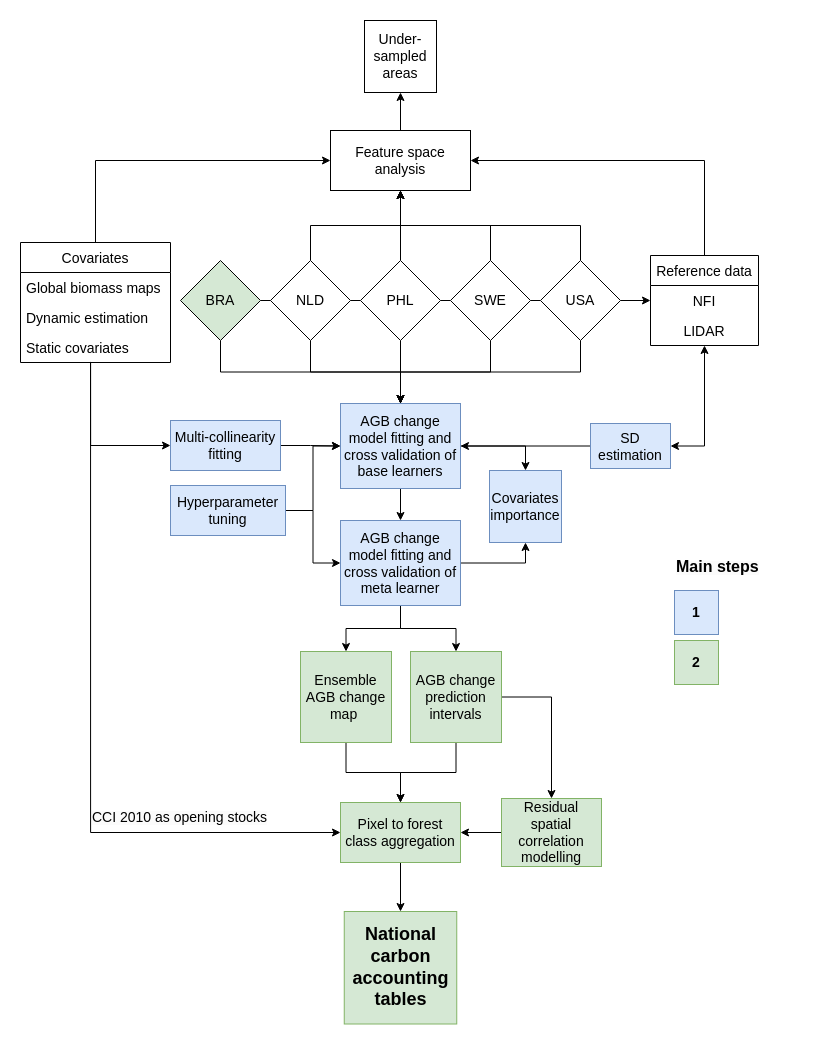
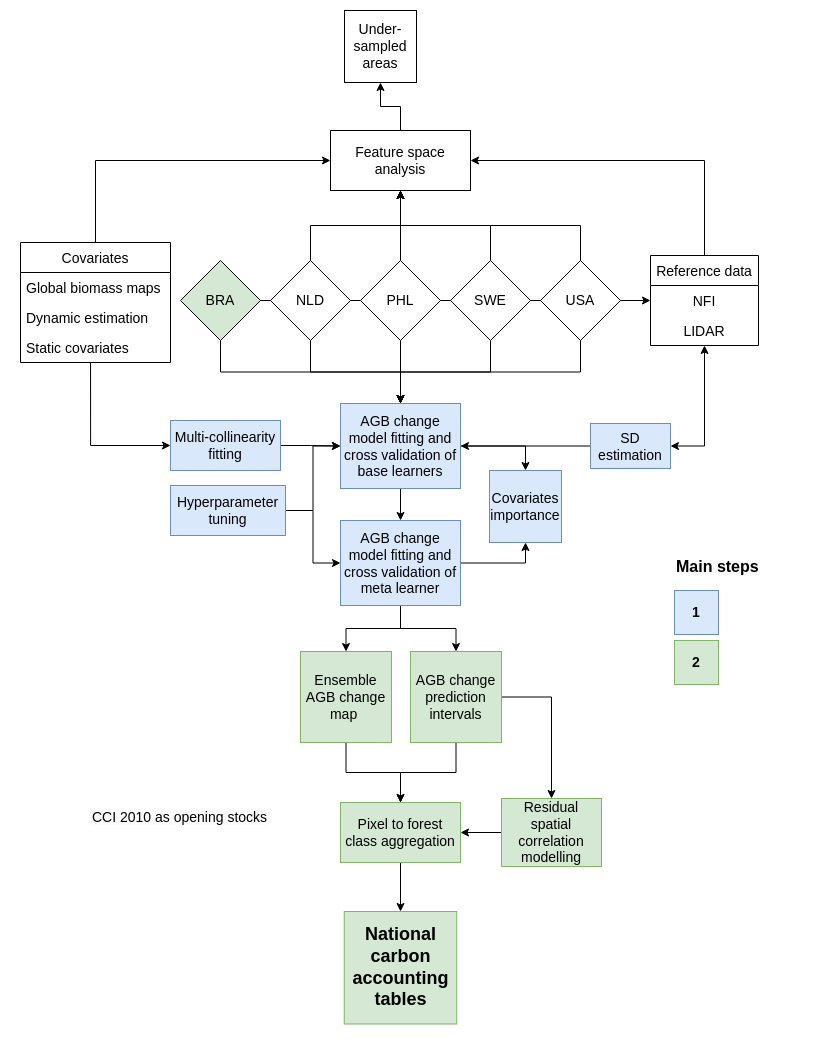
(401, 57) -> (381, 47)
(91, 761) -> none
